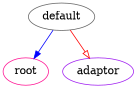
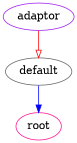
(78, 41) -> (39, 40)
